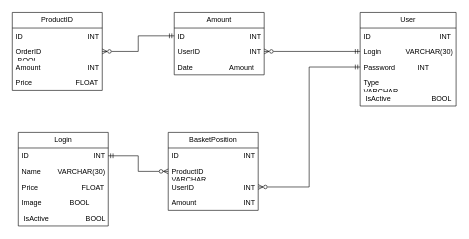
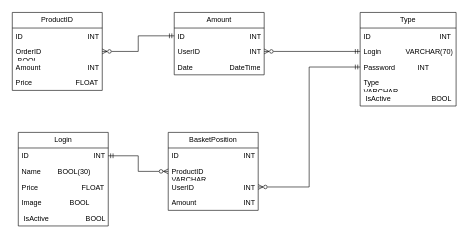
(408, 20) -> (408, 20)
(405, 52) -> (405, 52)
(205, 68) -> (208, 68)
(57, 172) -> (51, 172)
